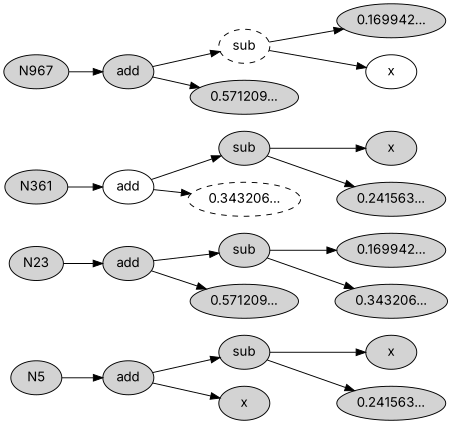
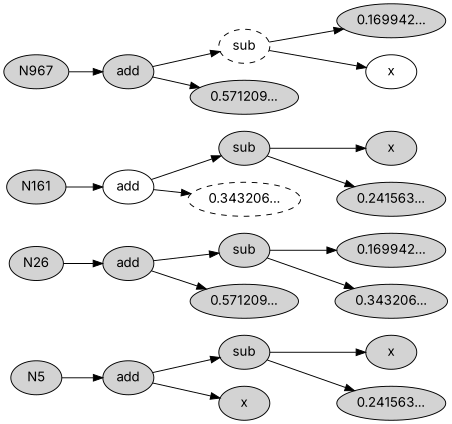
(36, 187) -> (36, 187)
(36, 264) -> (36, 264)
